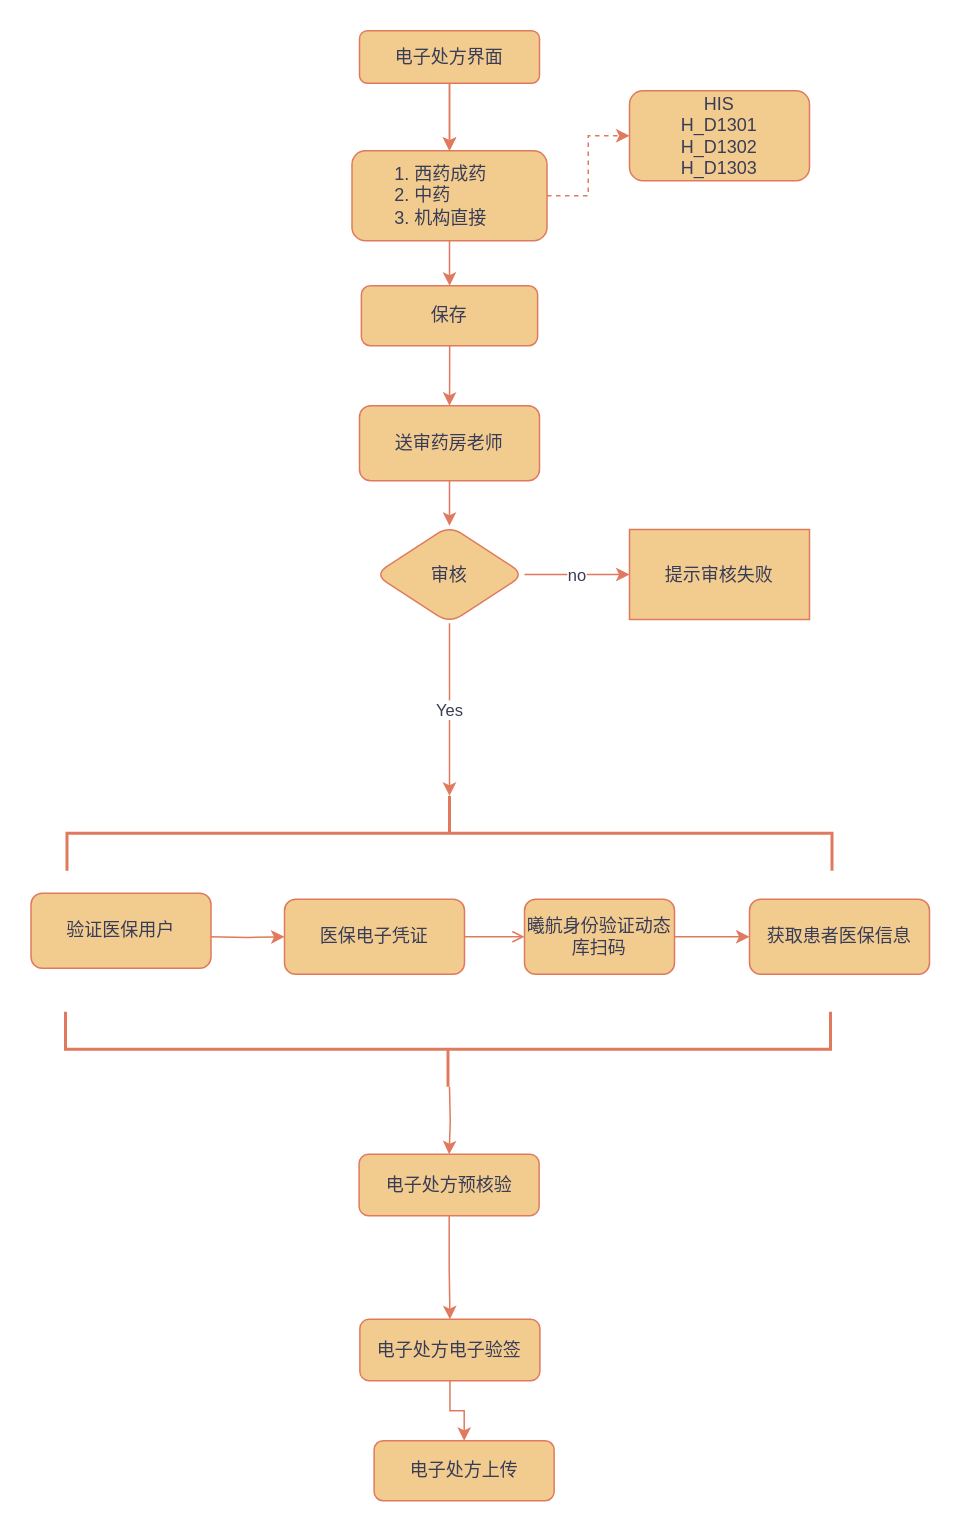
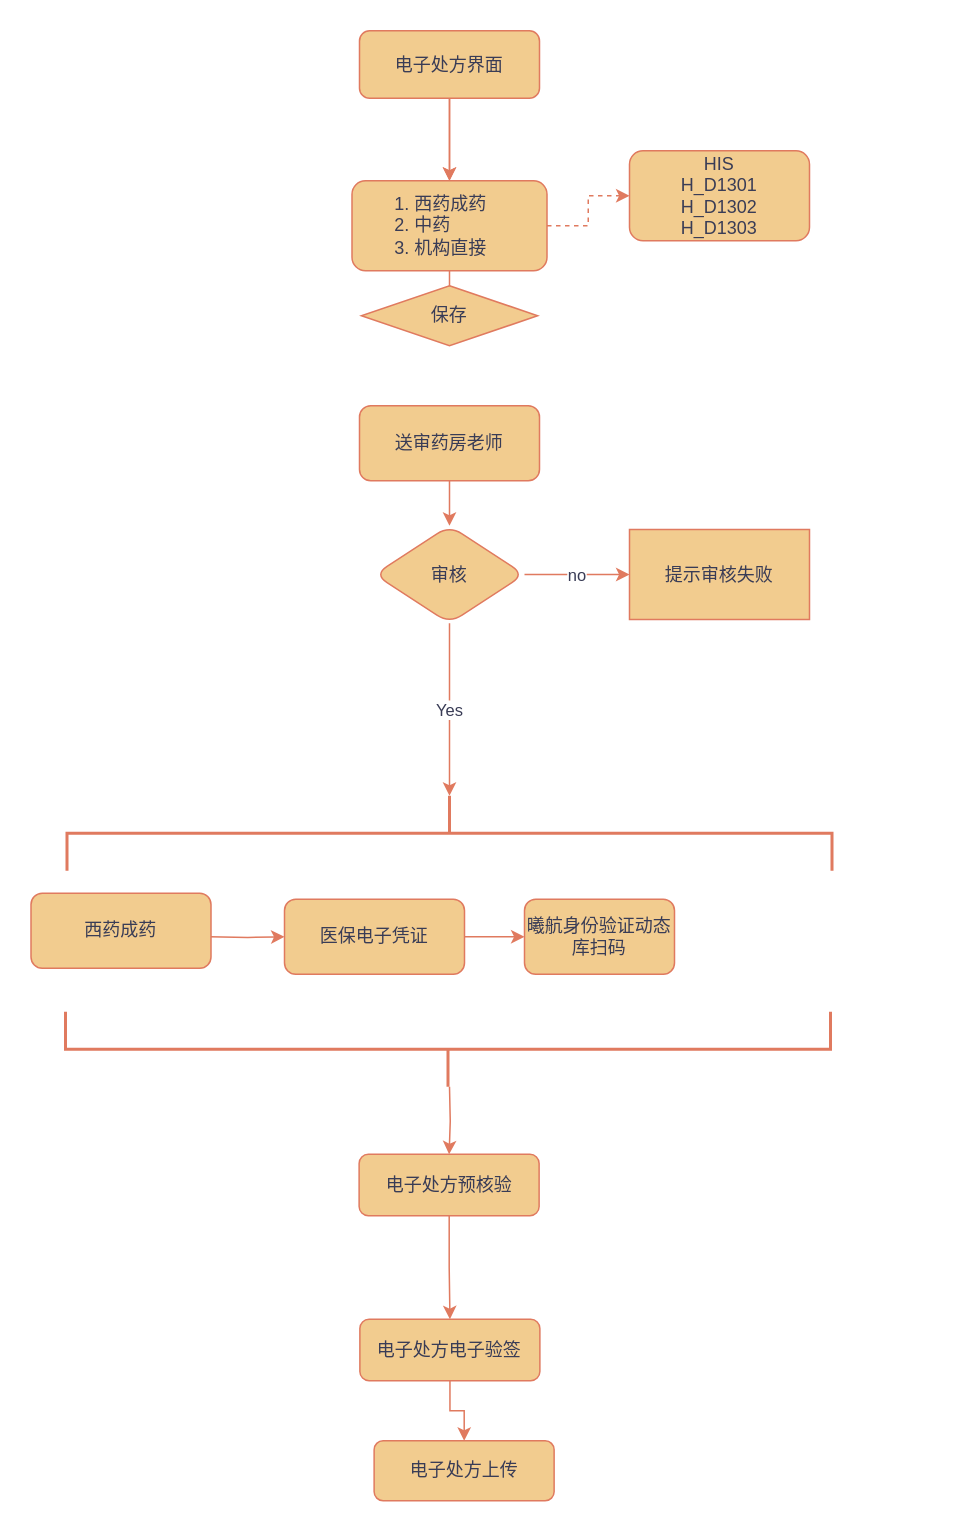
(449, 57) -> (449, 65)
(719, 136) -> (719, 196)
(449, 196) -> (449, 226)
(449, 316) -> (449, 316)
(449, 371) -> none
(121, 931) -> (121, 931)
(515, 937) -> (513, 937)
(706, 937) -> none
(839, 937) -> none
